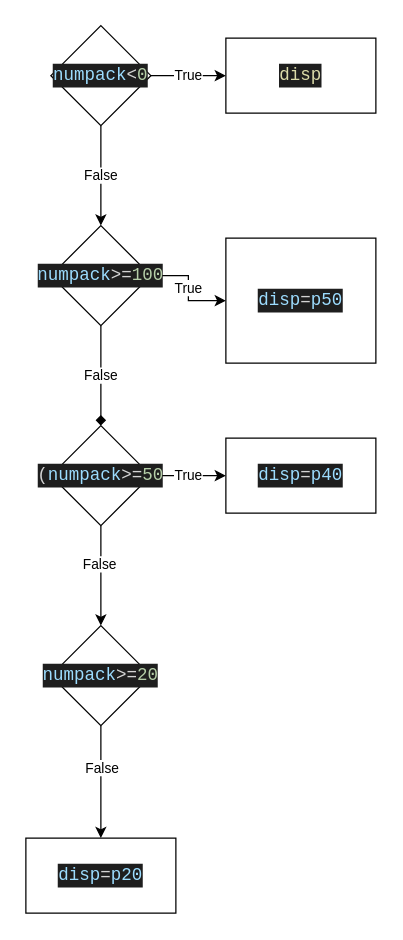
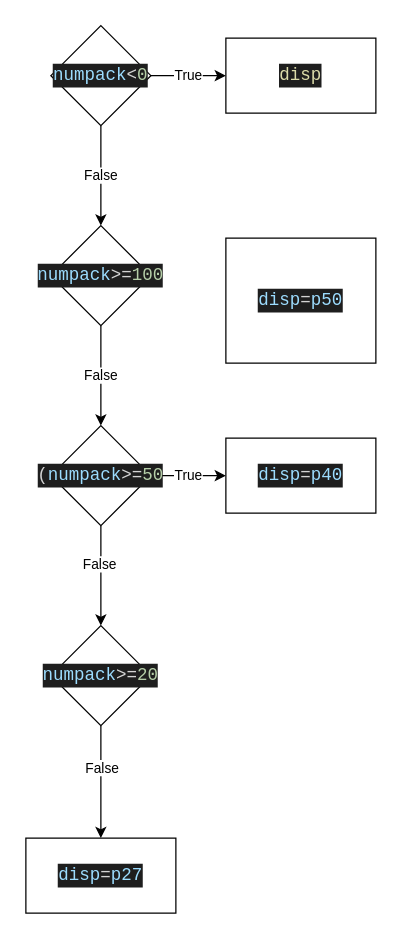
(188, 289) -> none
(101, 415) -> (101, 416)
(101, 876) -> (101, 876)
